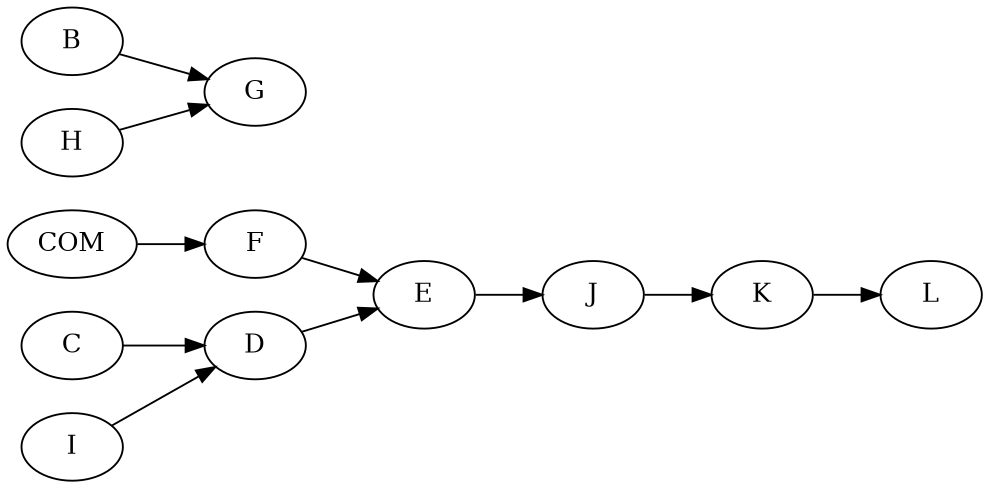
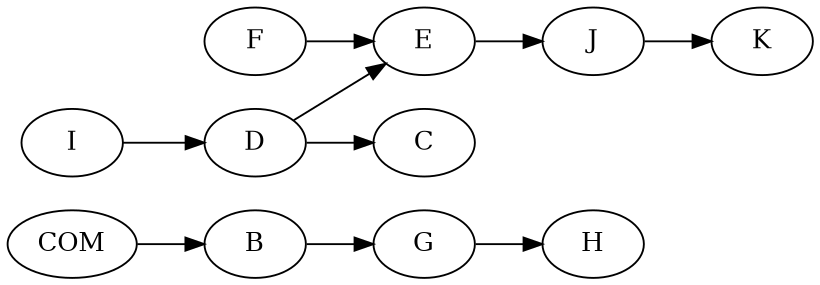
(154, 120) -> (500, 244)
(161, 244) -> (161, 244)
(931, 295) -> none
(154, 346) -> (331, 143)
